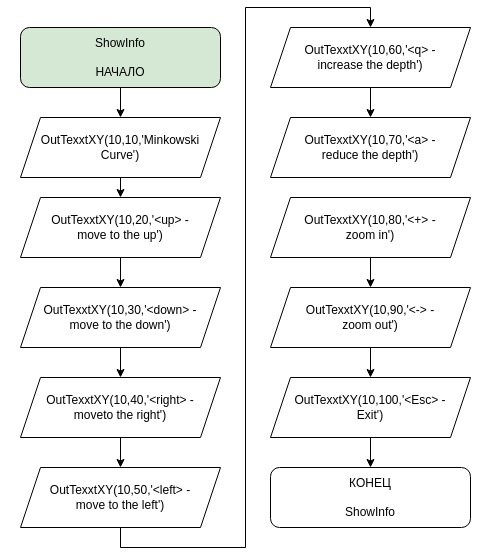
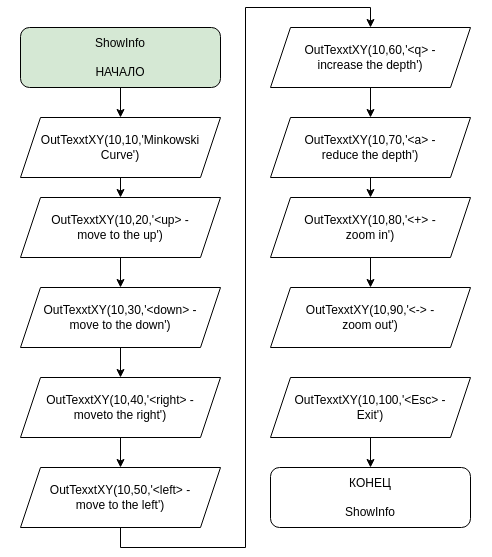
none -> (371, 184)
(371, 359) -> none
